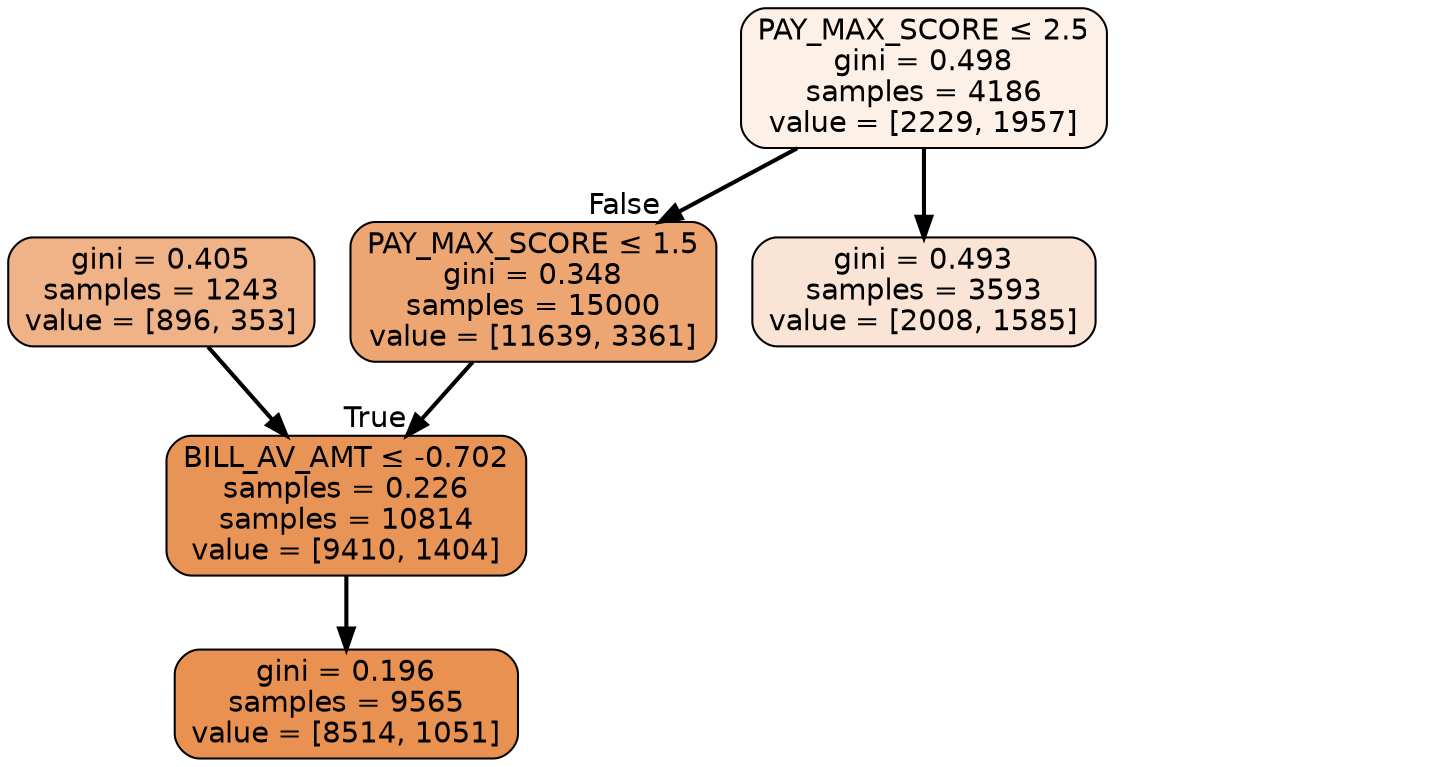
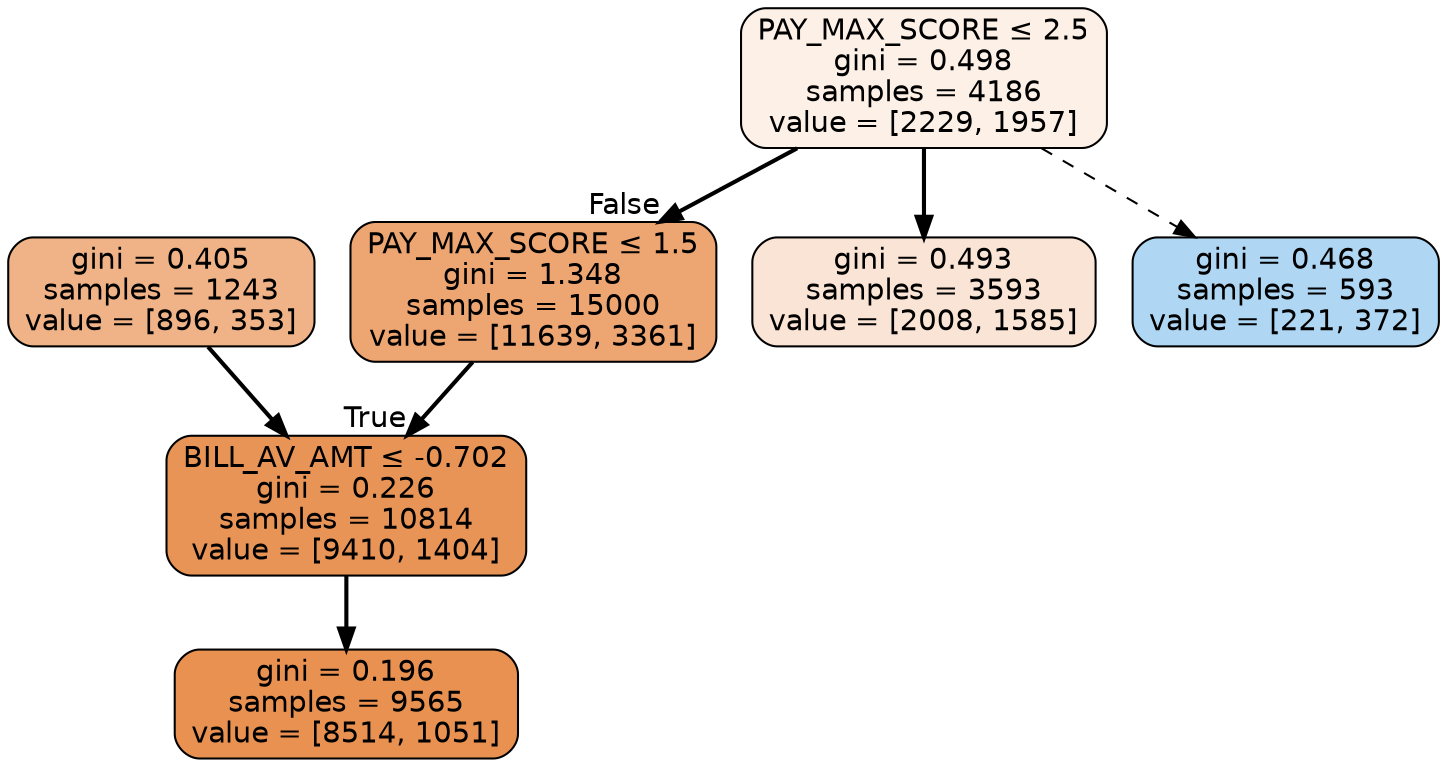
(533, 275) -> (533, 275)
none -> (1286, 292)
(346, 489) -> (346, 489)
